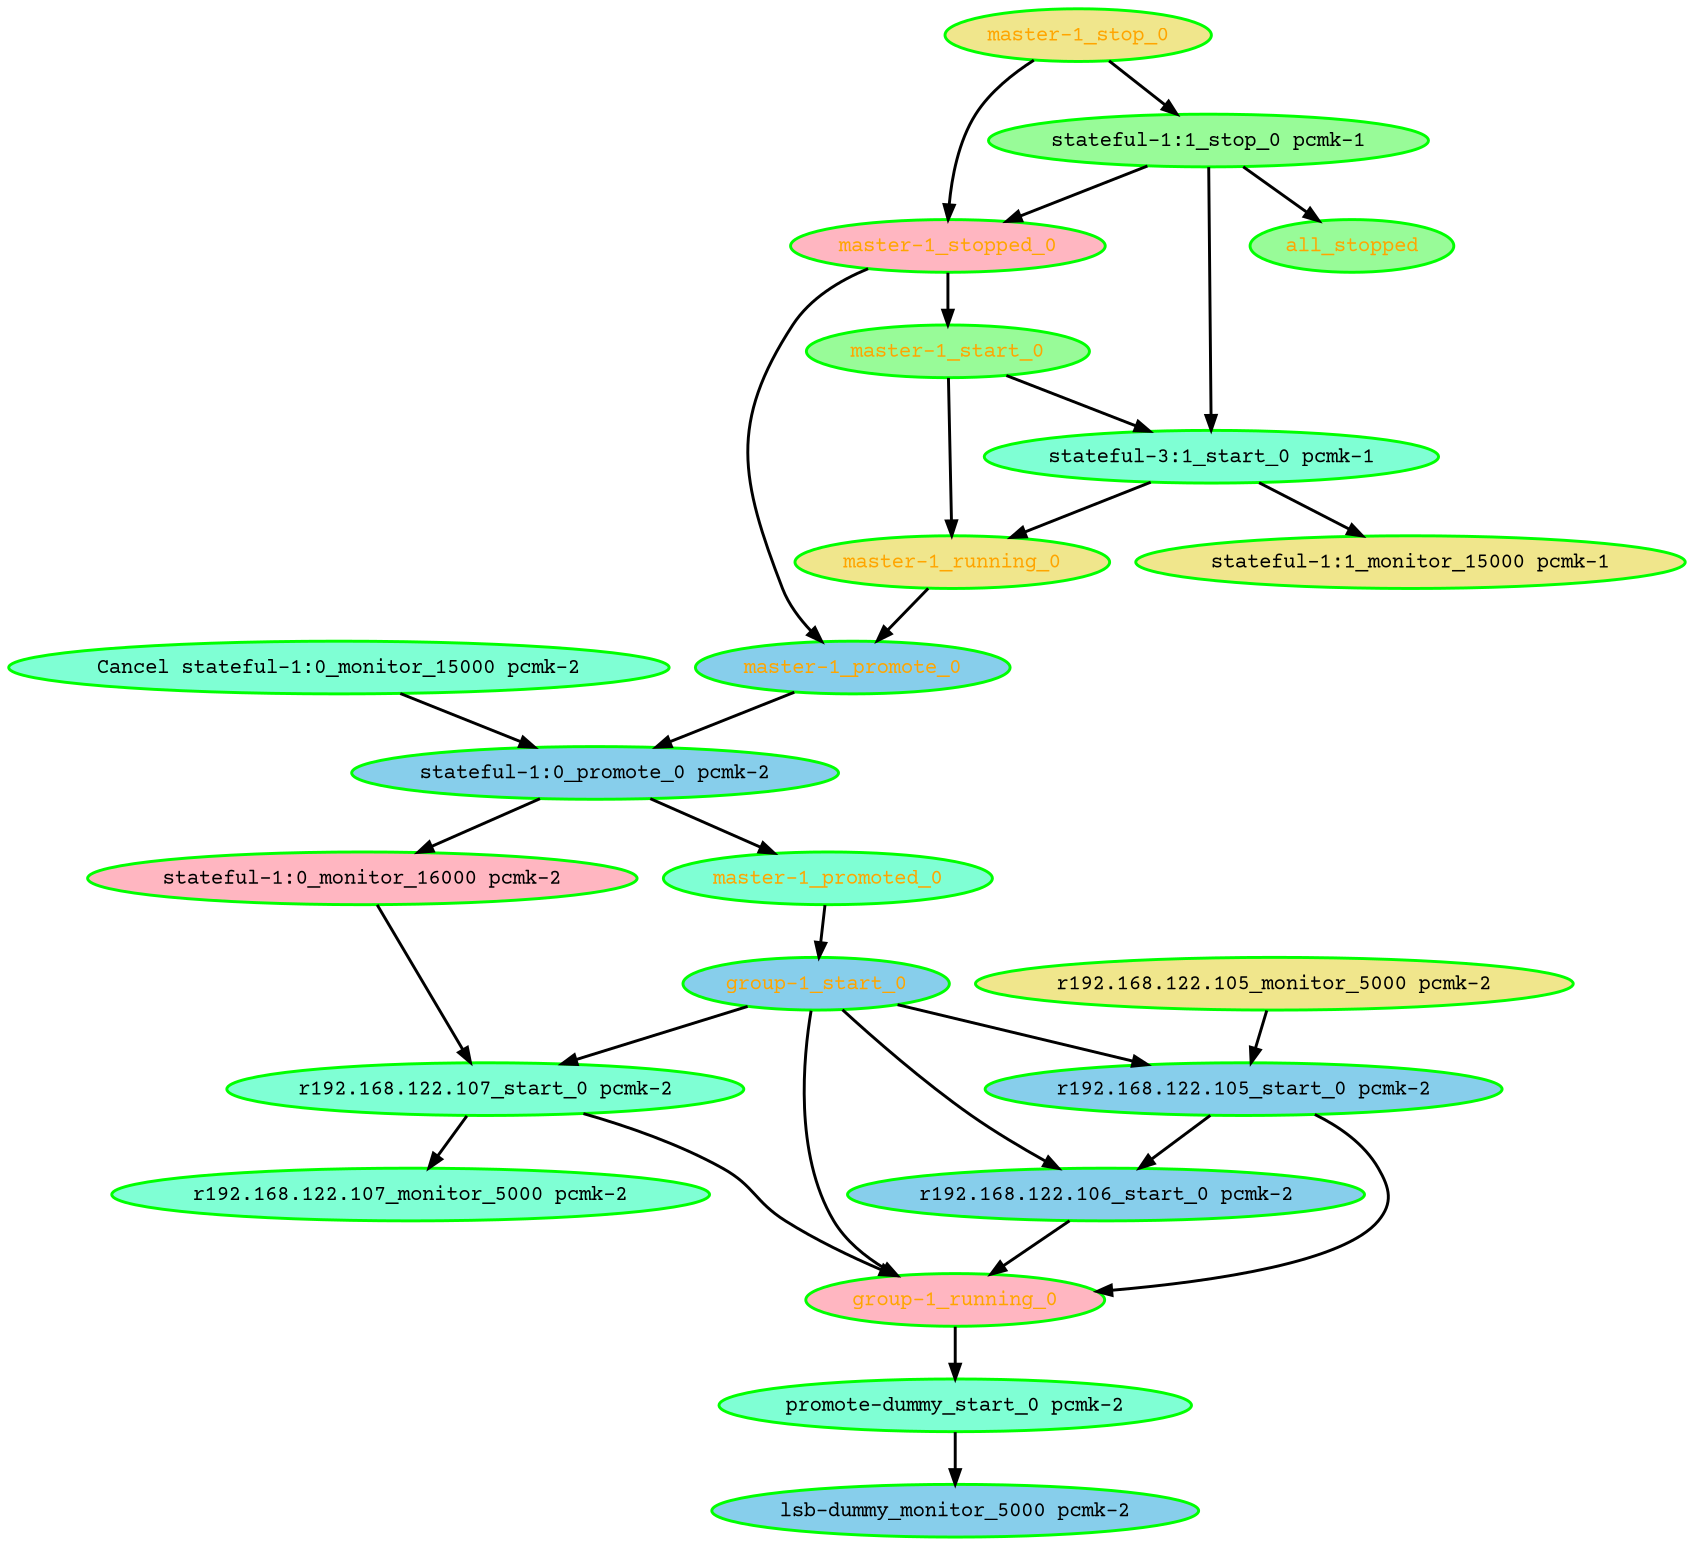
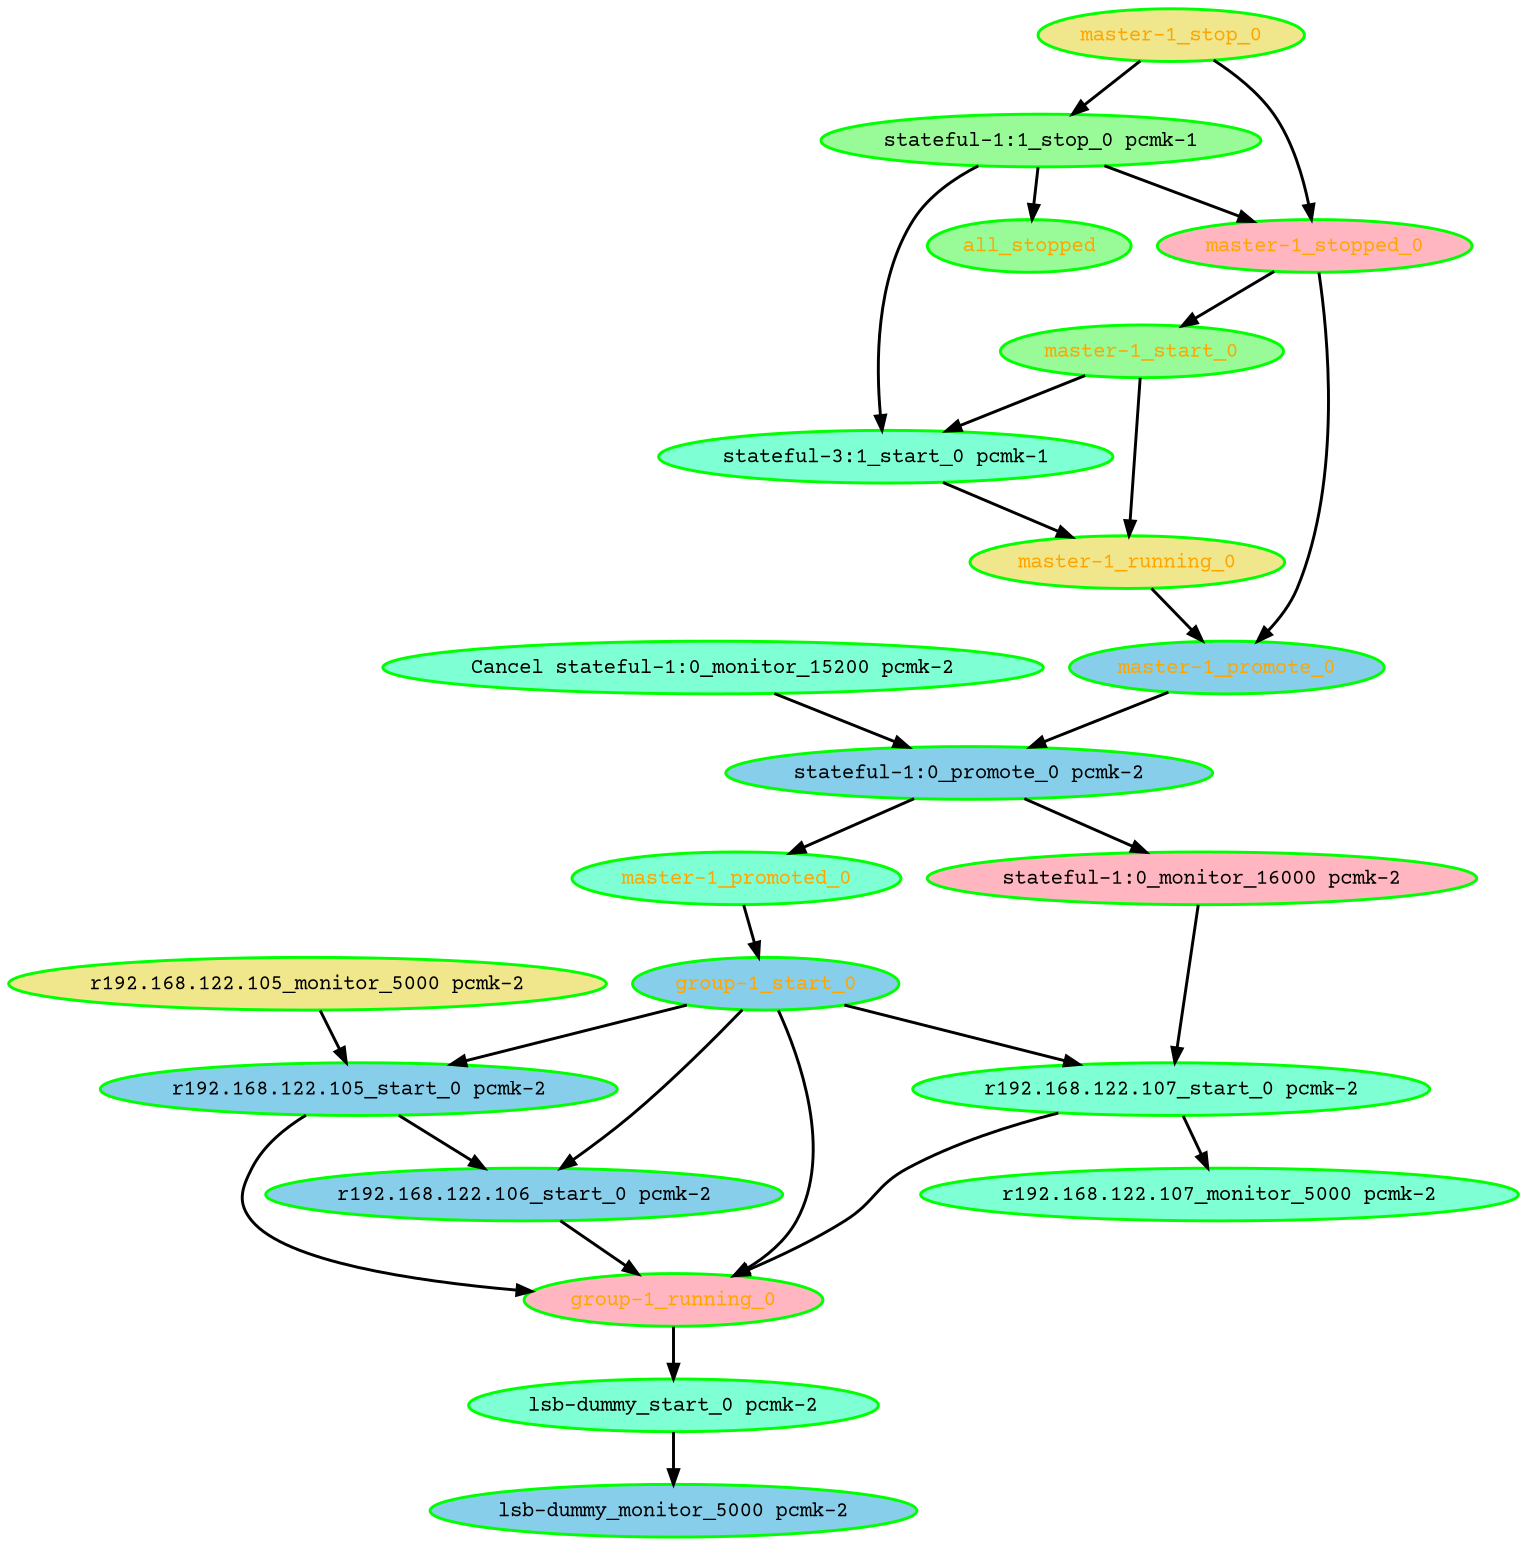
(1411, 562) -> none
(339, 668) -> (713, 668)
(955, 1405) -> (674, 1405)
